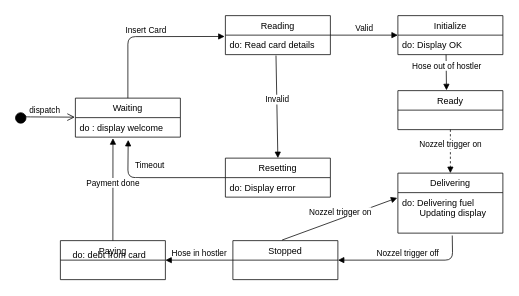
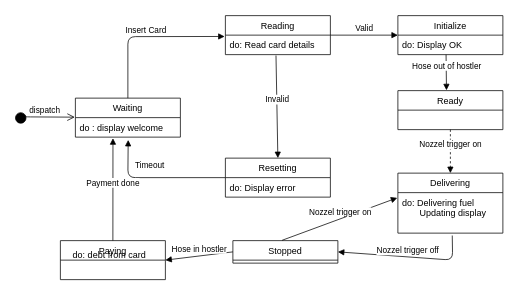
(285, 260) -> (285, 252)
